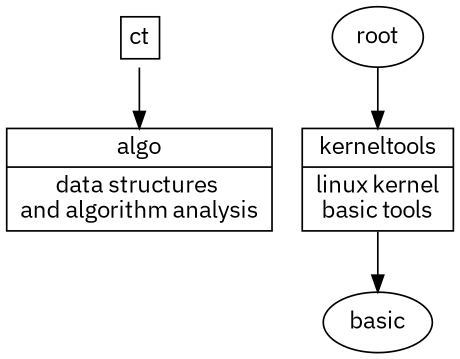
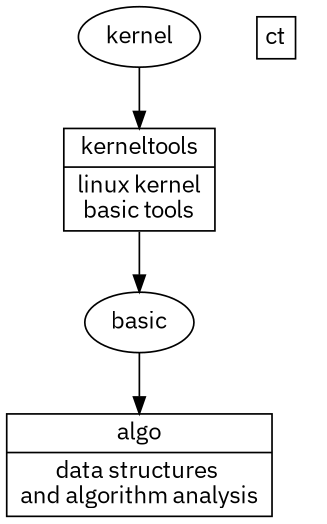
(378, 37) -> (139, 37)
(139, 89) -> (139, 375)
